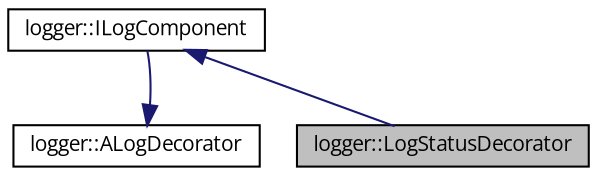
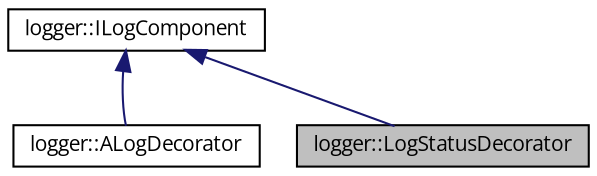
(150, 78) -> (123, 99)
